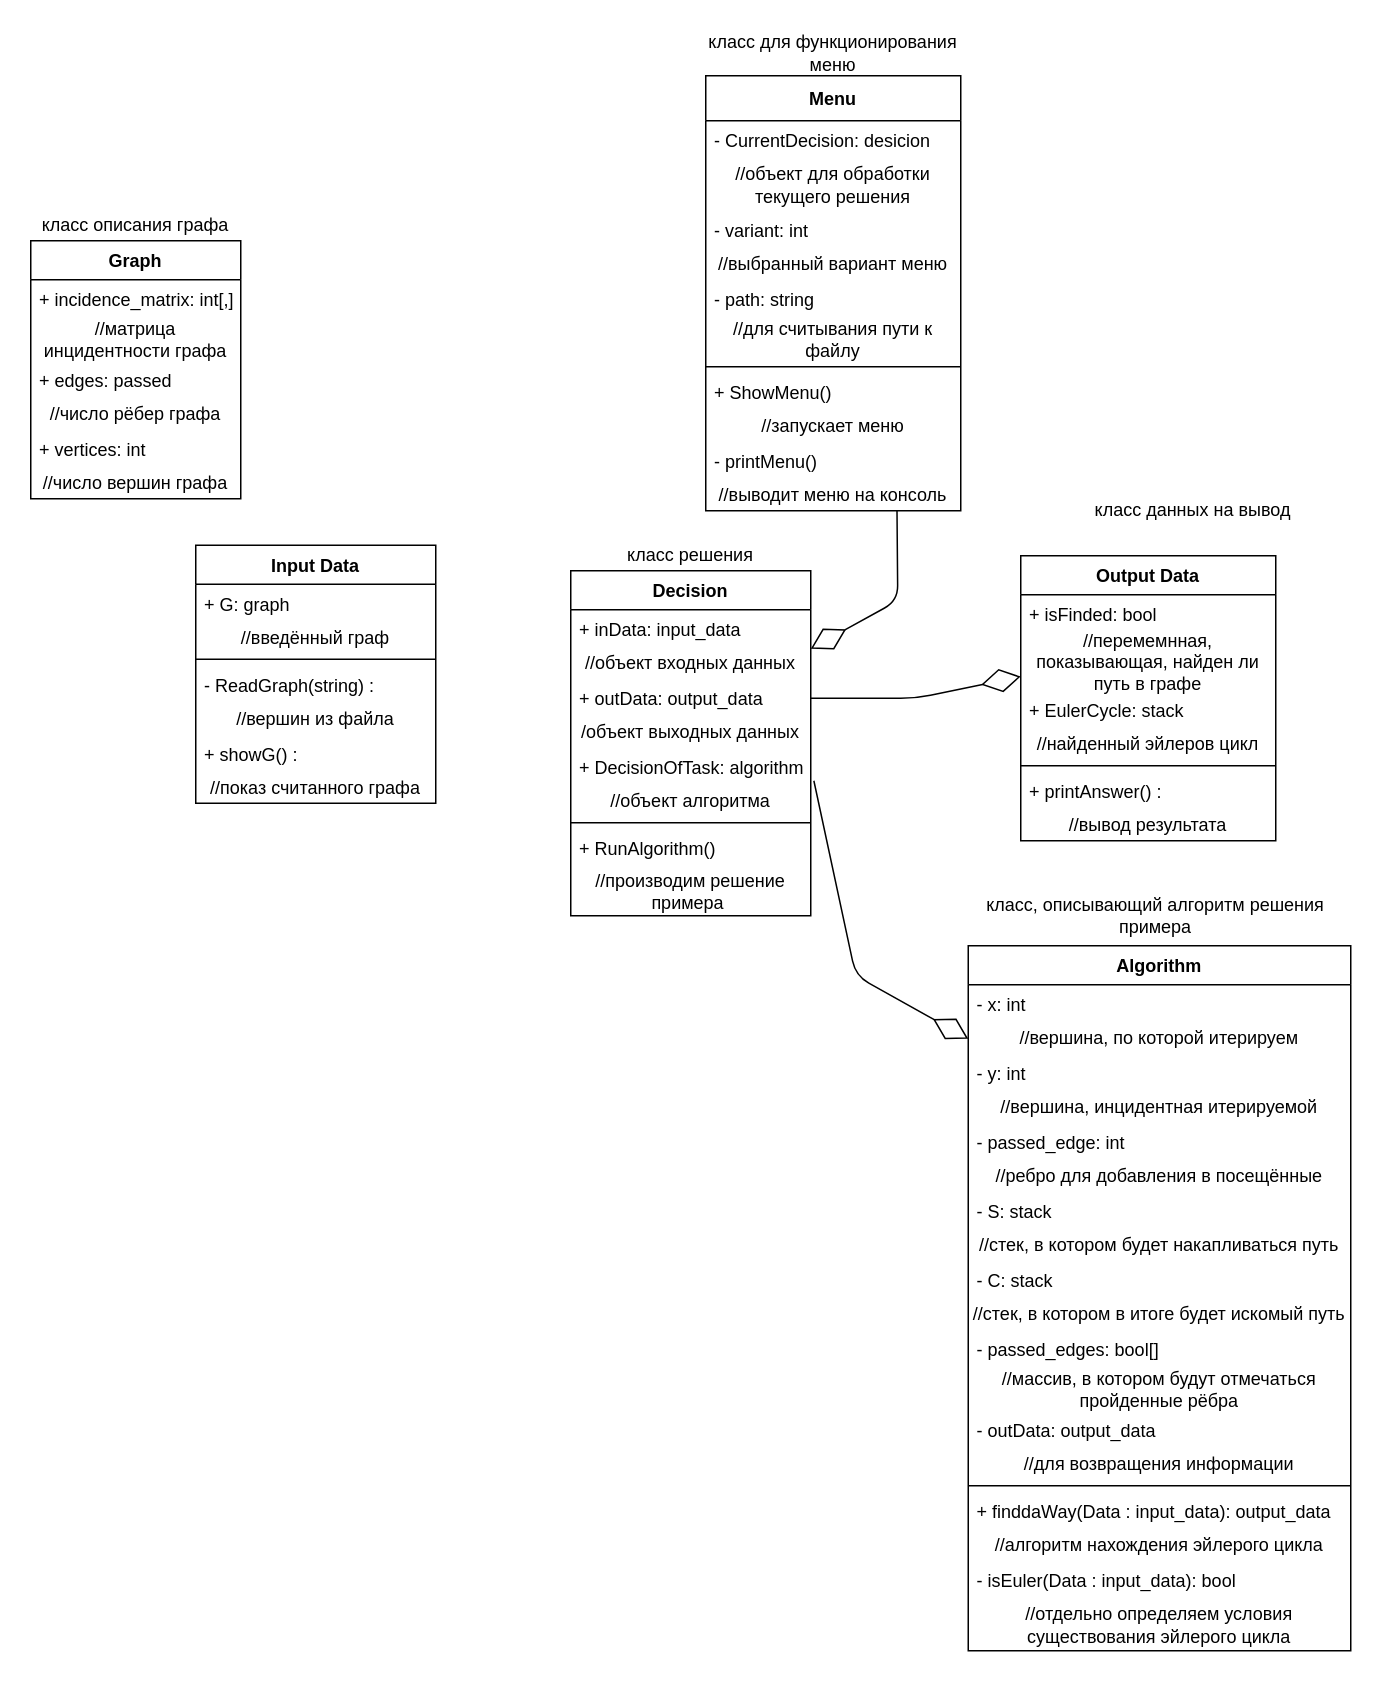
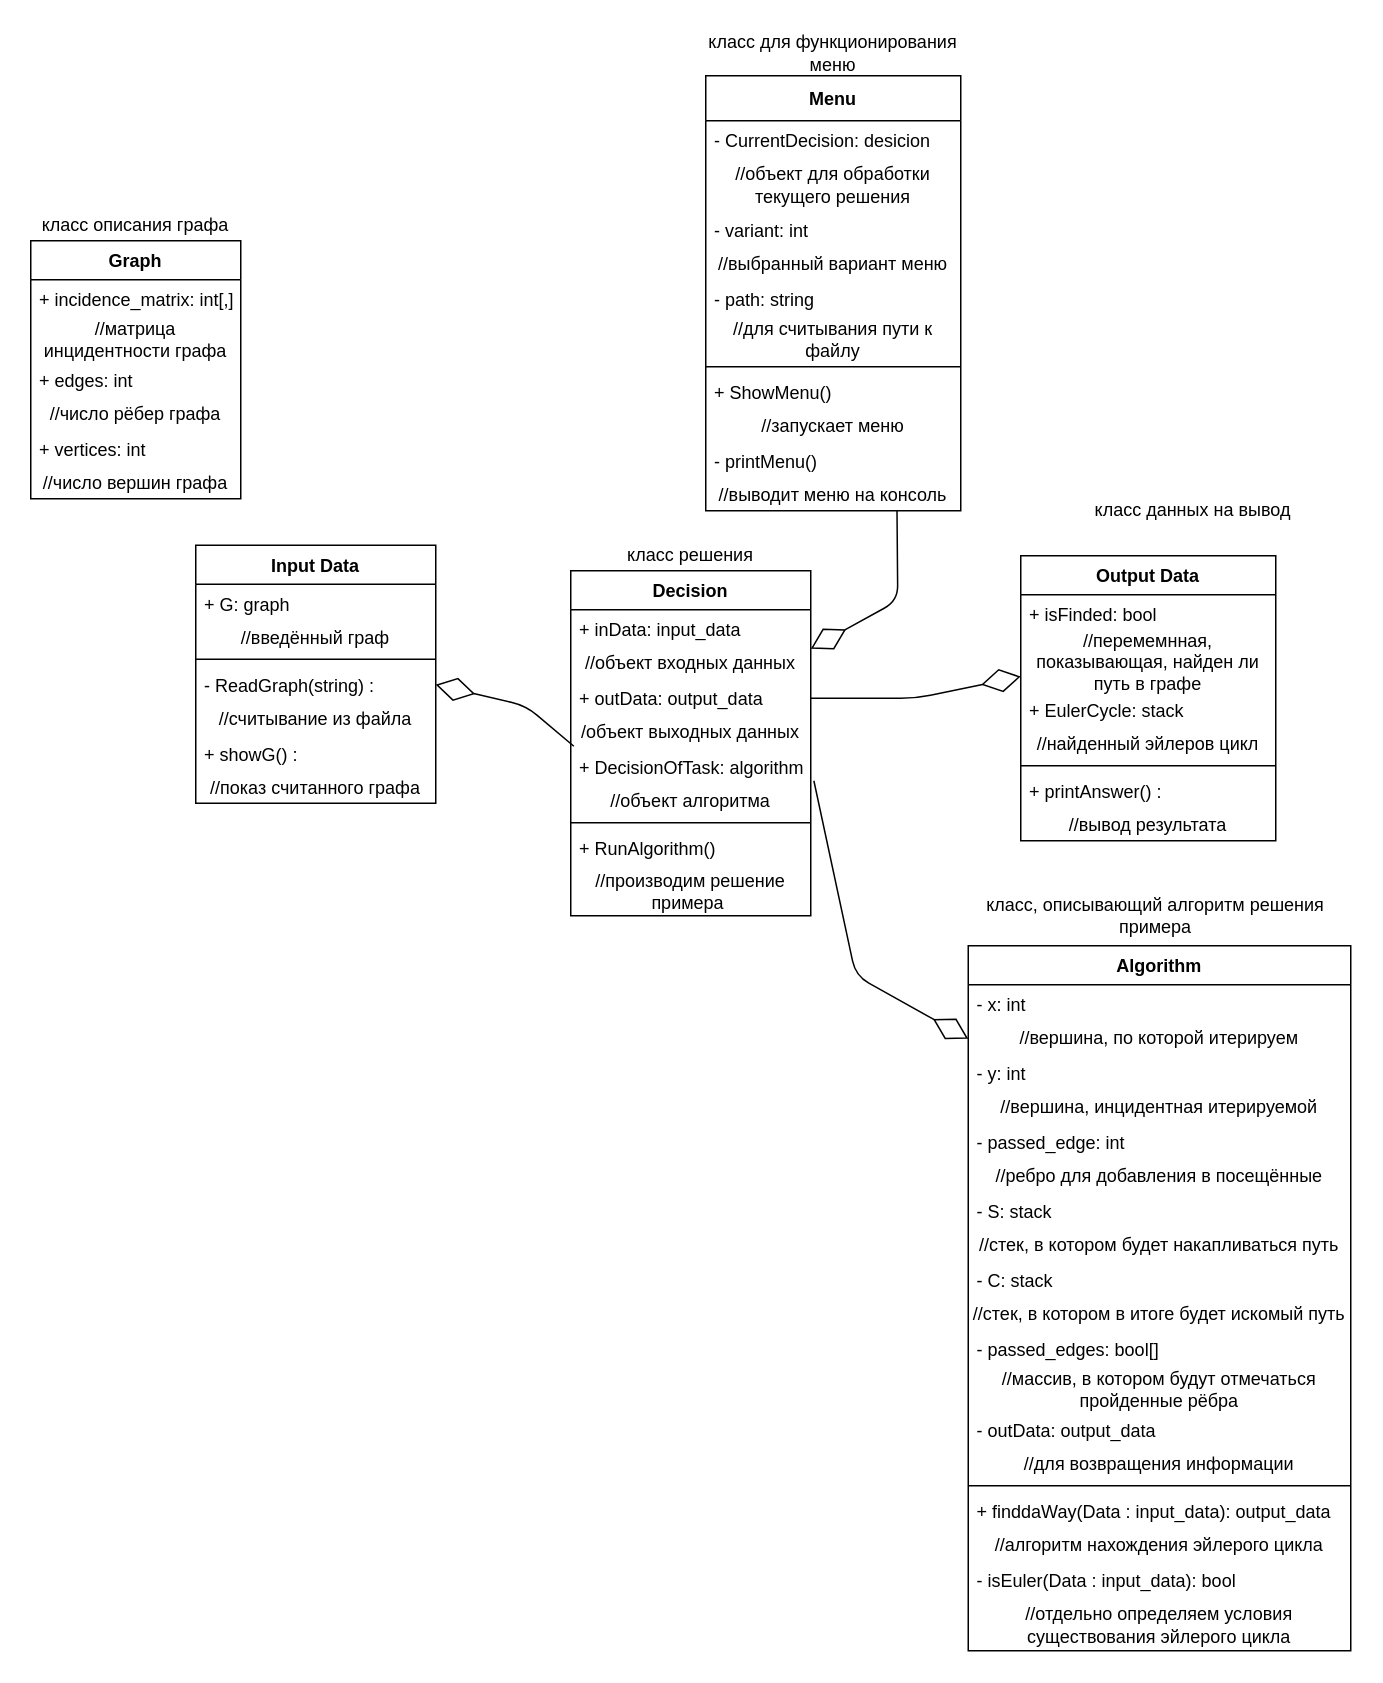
(108, 381) -> (90, 381)
none -> (531, 711)
(316, 719) -> (316, 719)
